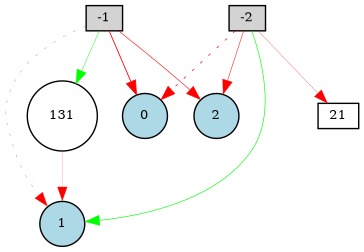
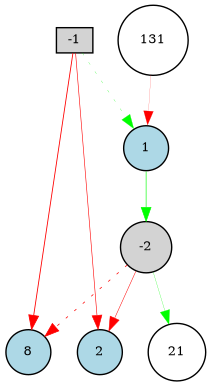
(247, 18) -> (146, 247)
(91, 51) -> none
(288, 62) -> (159, 292)
(9, 96) -> (104, 85)
(145, 116) -> (28, 352)
(338, 116) -> (177, 352)
(236, 169) -> (146, 189)
